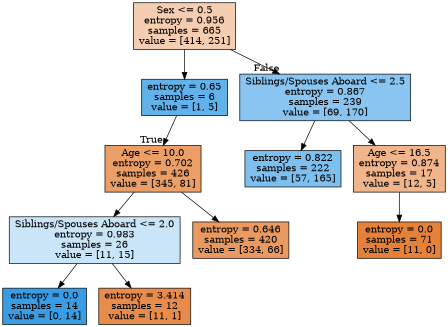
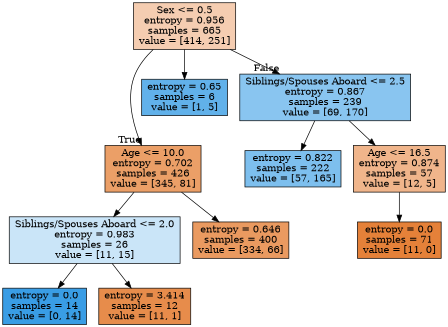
(171, 127) -> (131, 91)
(399, 169) -> (399, 169)
(241, 240) -> (241, 240)
